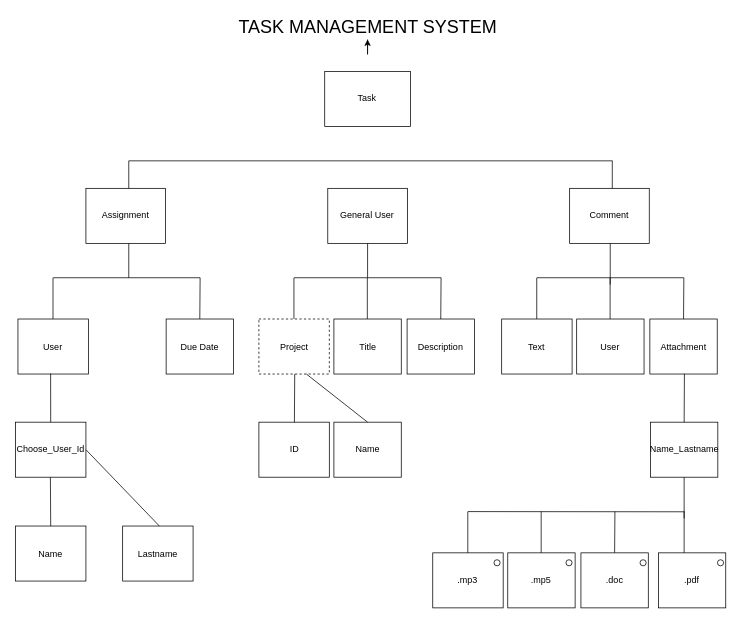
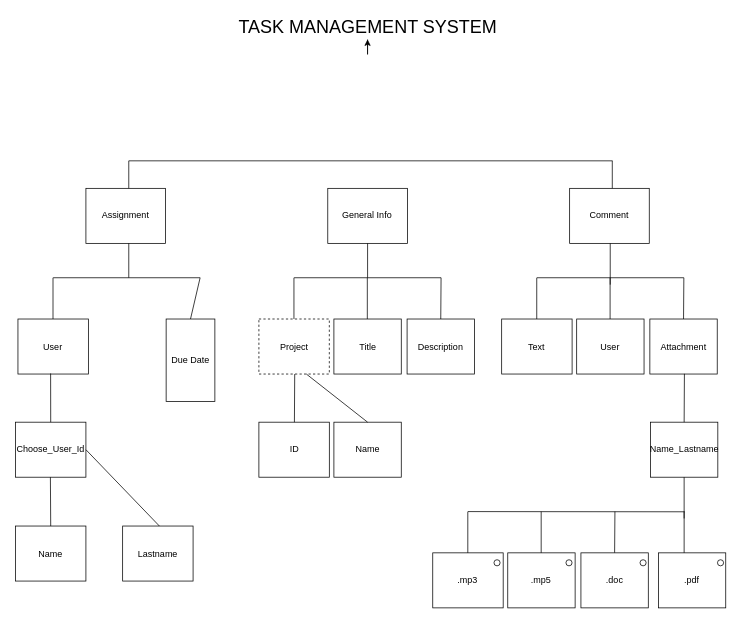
(367, 99) -> none
(367, 216) -> (367, 216)
(200, 347) -> (190, 360)
